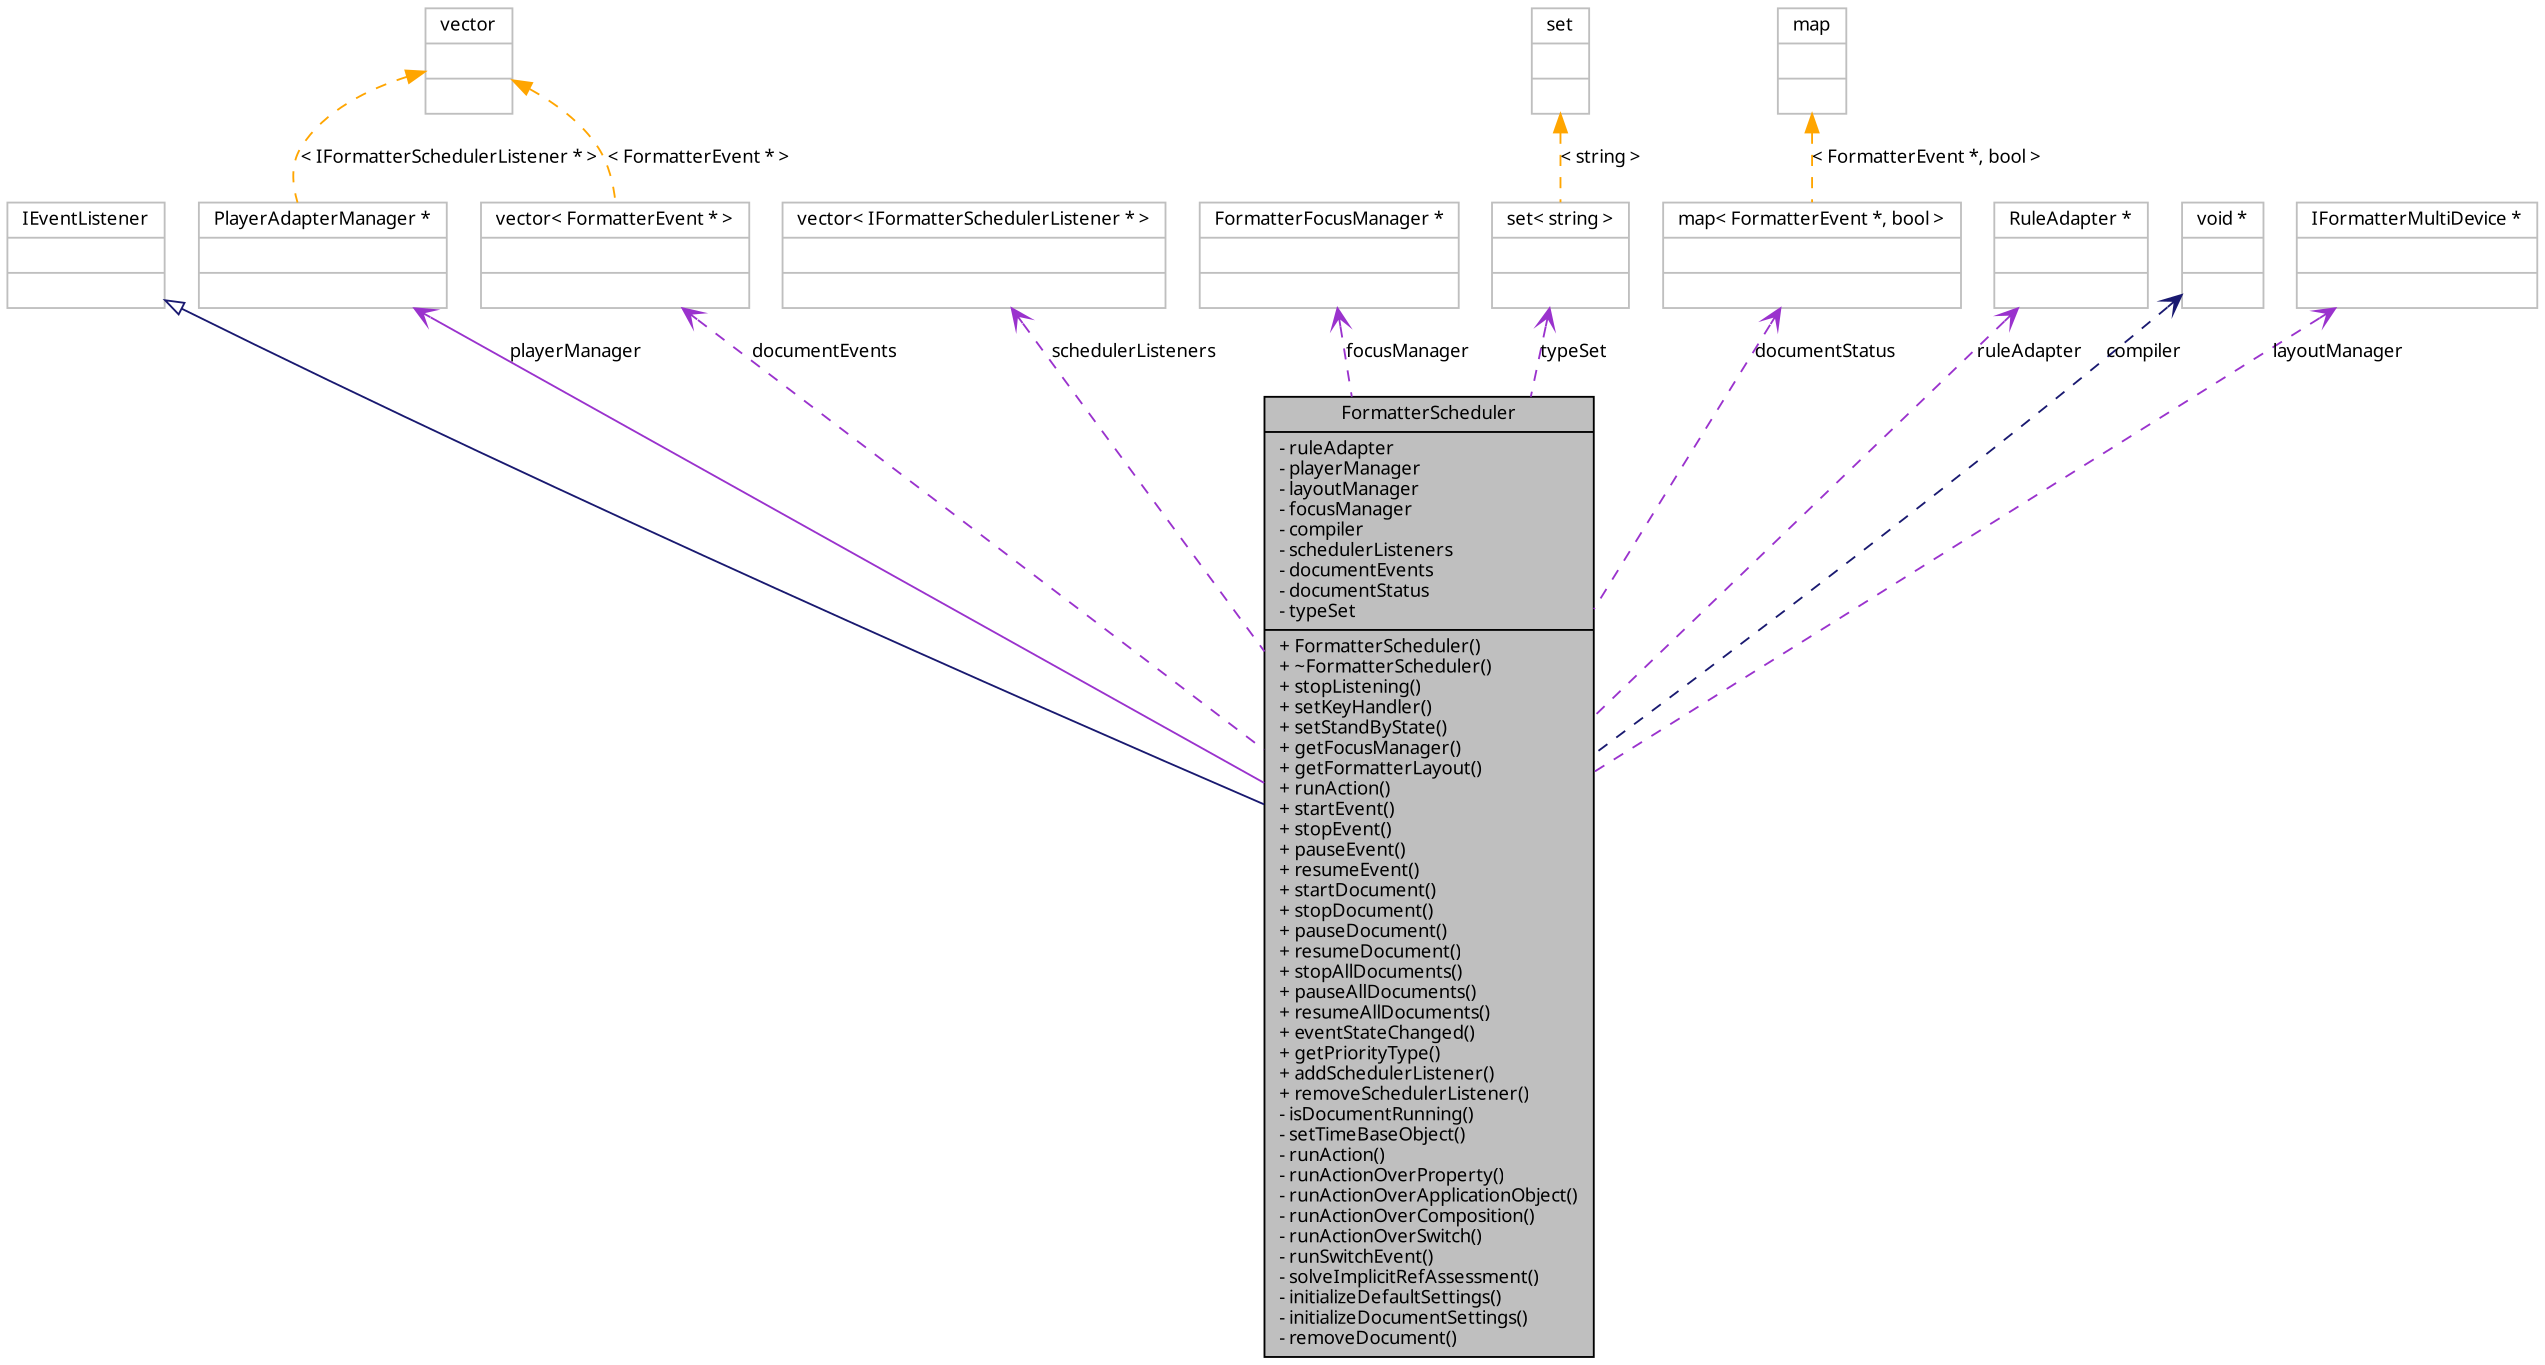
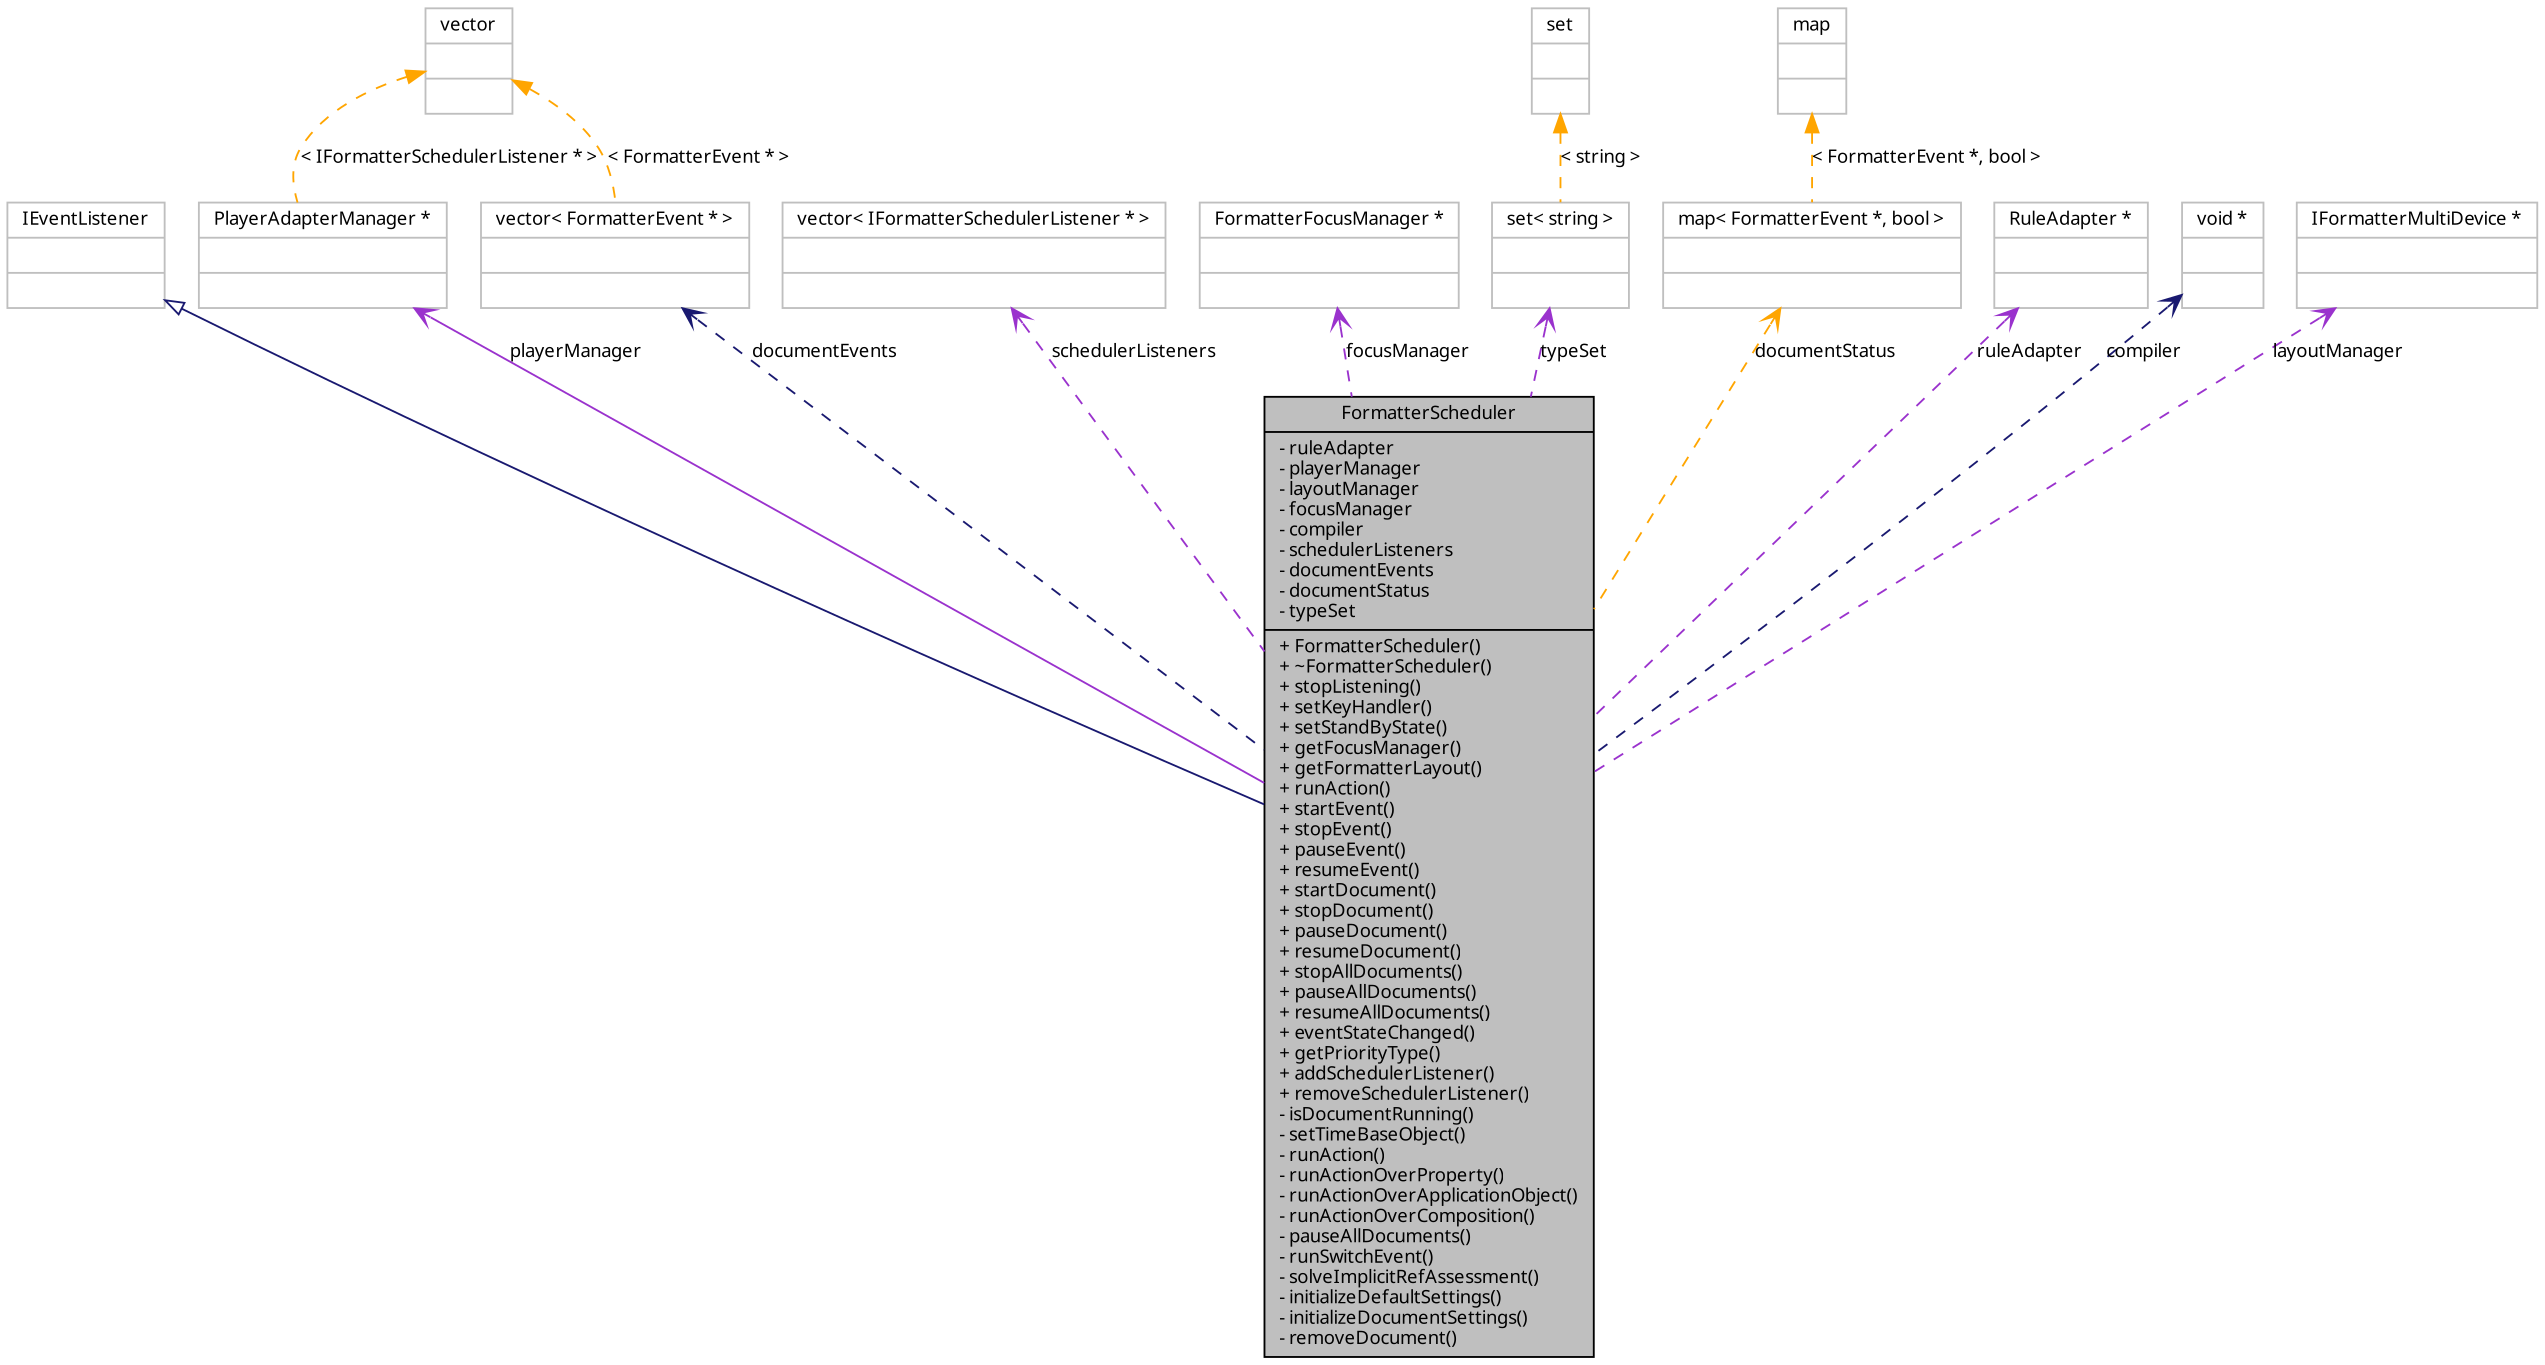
(1682, 467) -> (1682, 467)
(981, 535) -> (981, 535)
(1381, 1237) -> (1375, 1237)
